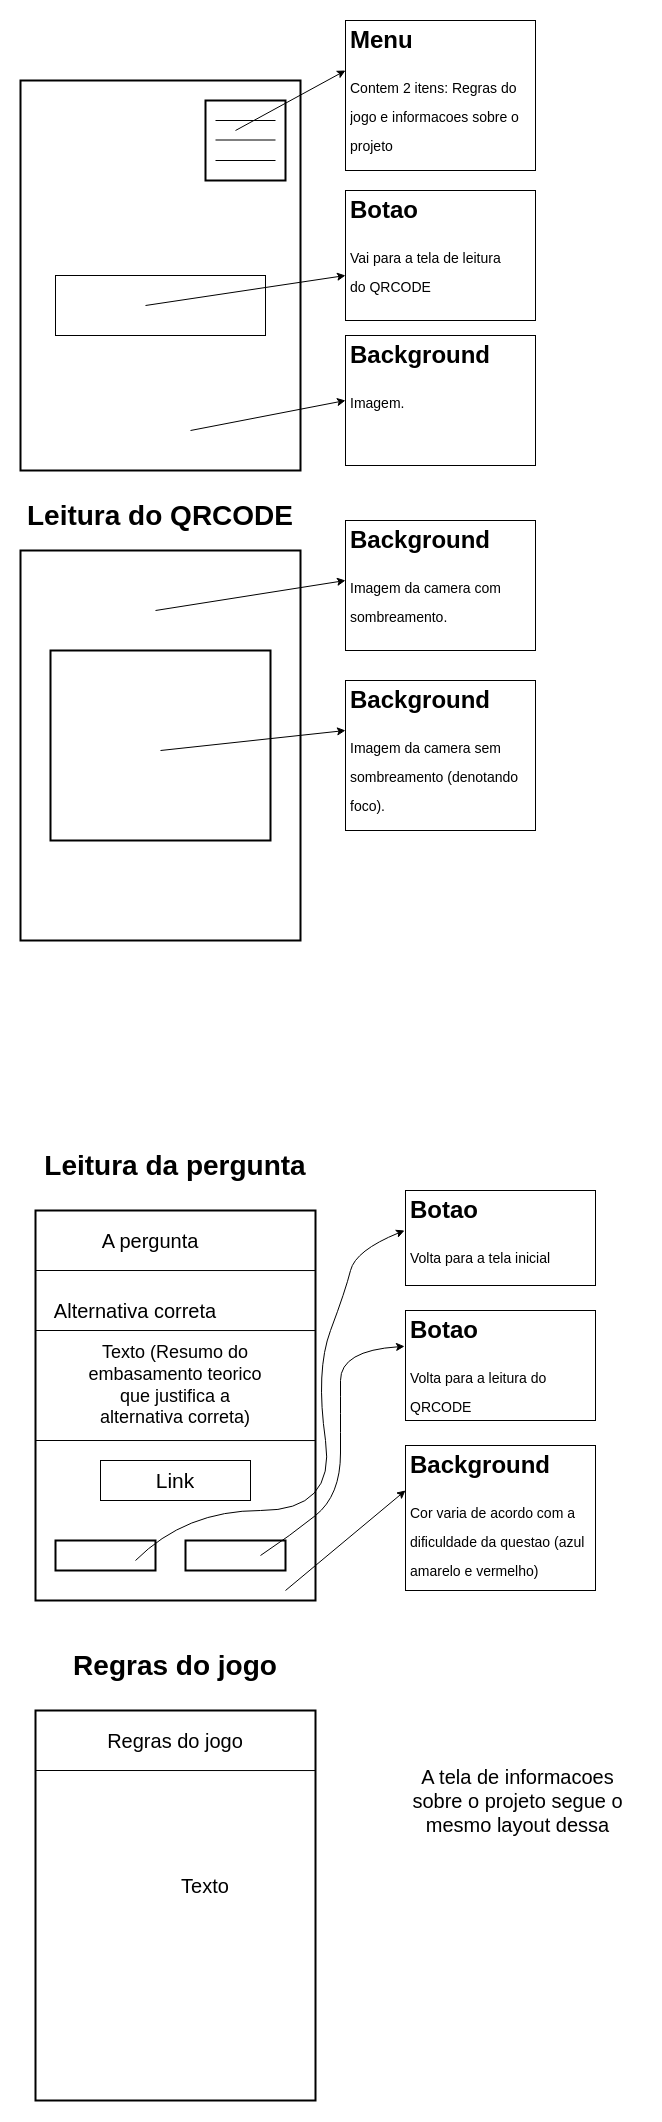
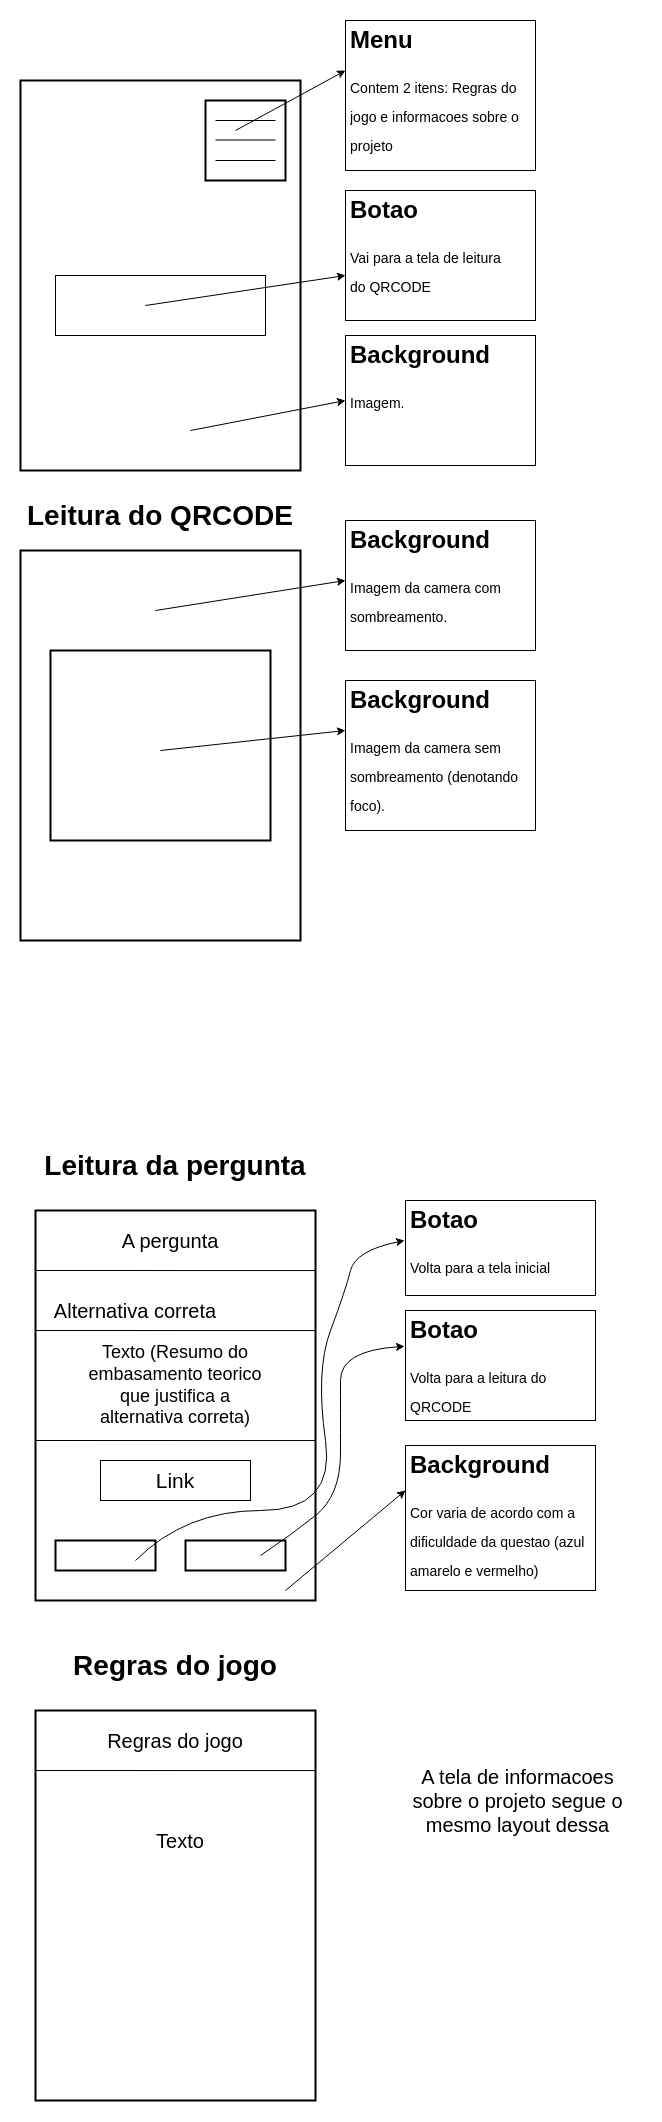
(501, 1238) -> (501, 1248)
(151, 1241) -> (171, 1241)
(206, 1886) -> (181, 1841)
